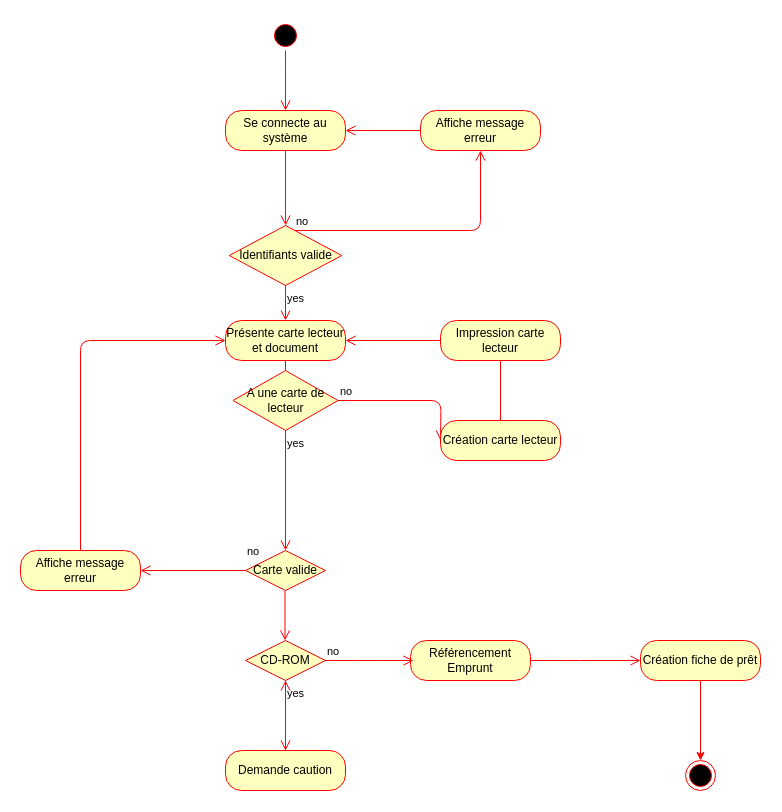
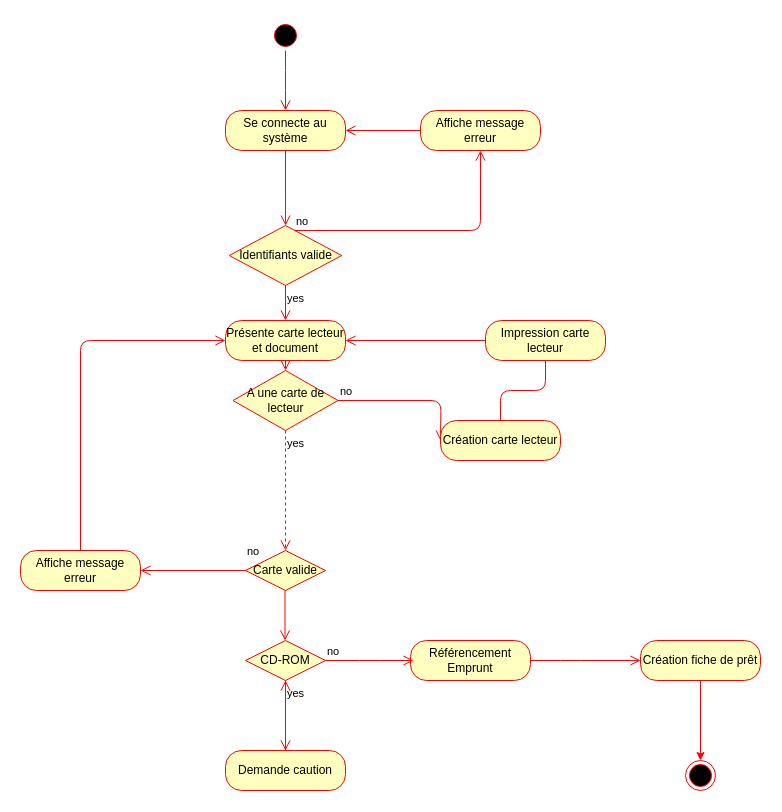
(501, 341) -> (546, 341)
(286, 366) -> (286, 366)
(286, 489) -> (286, 489)
